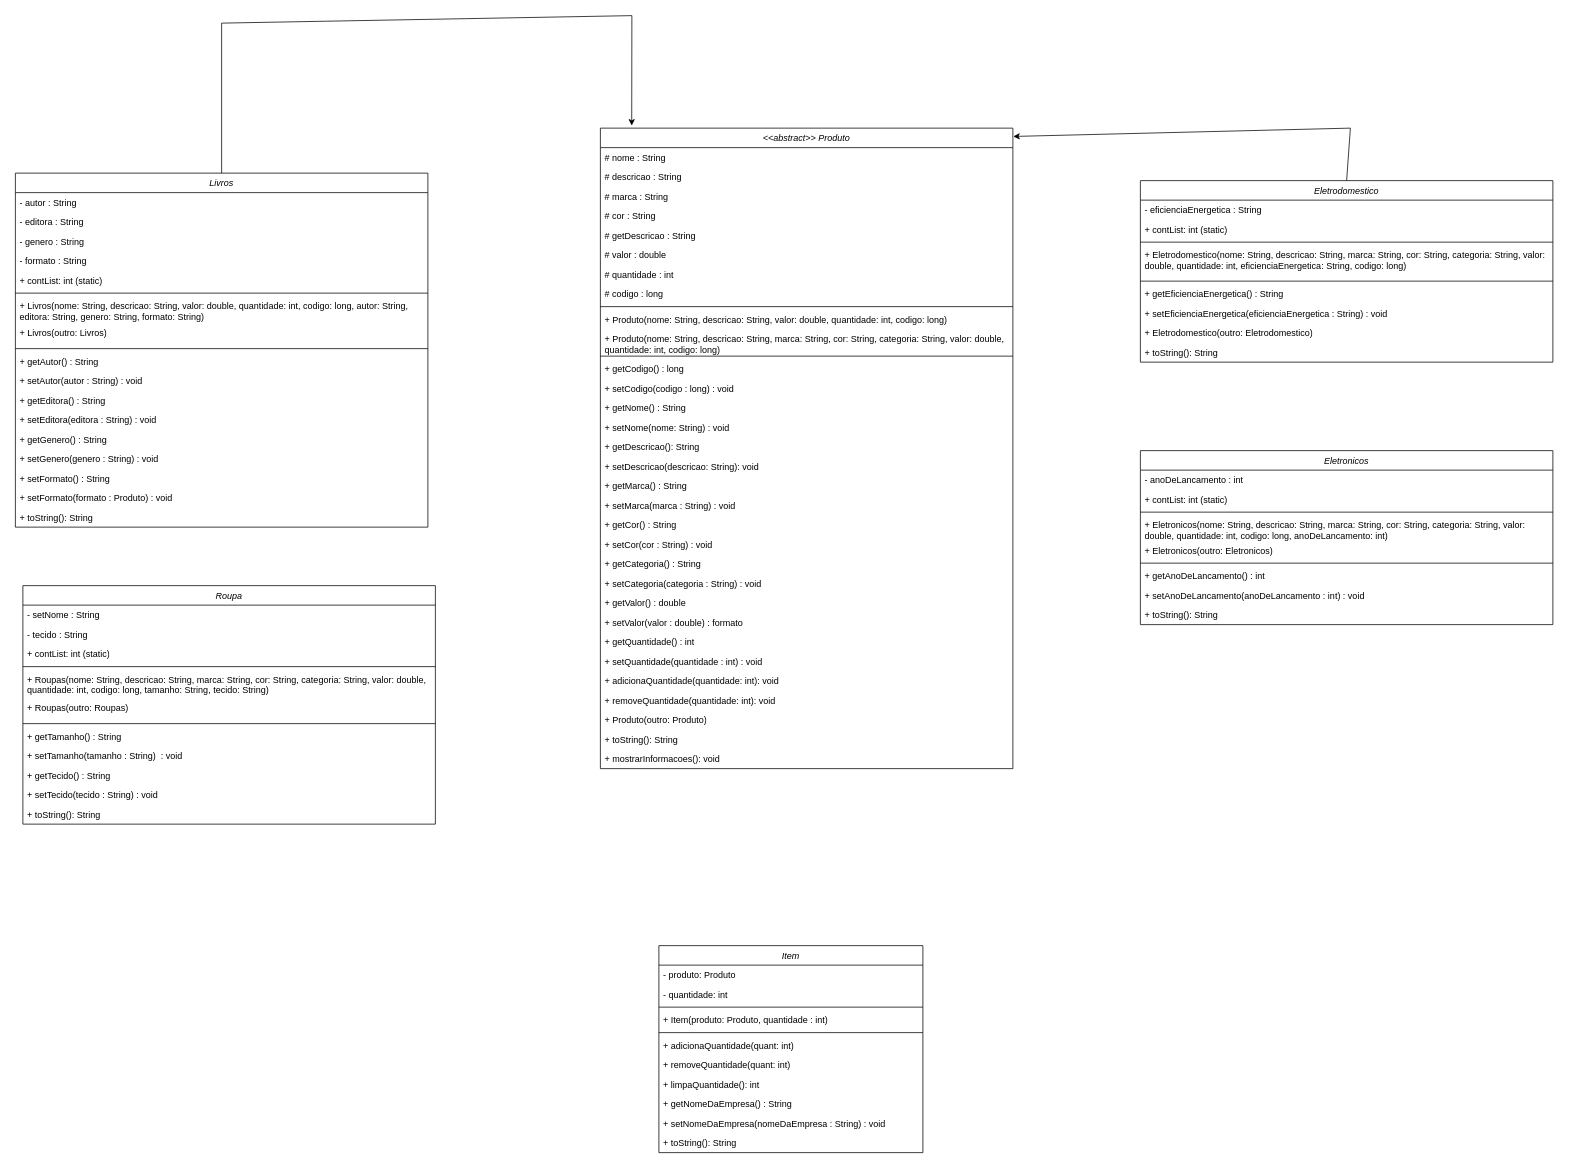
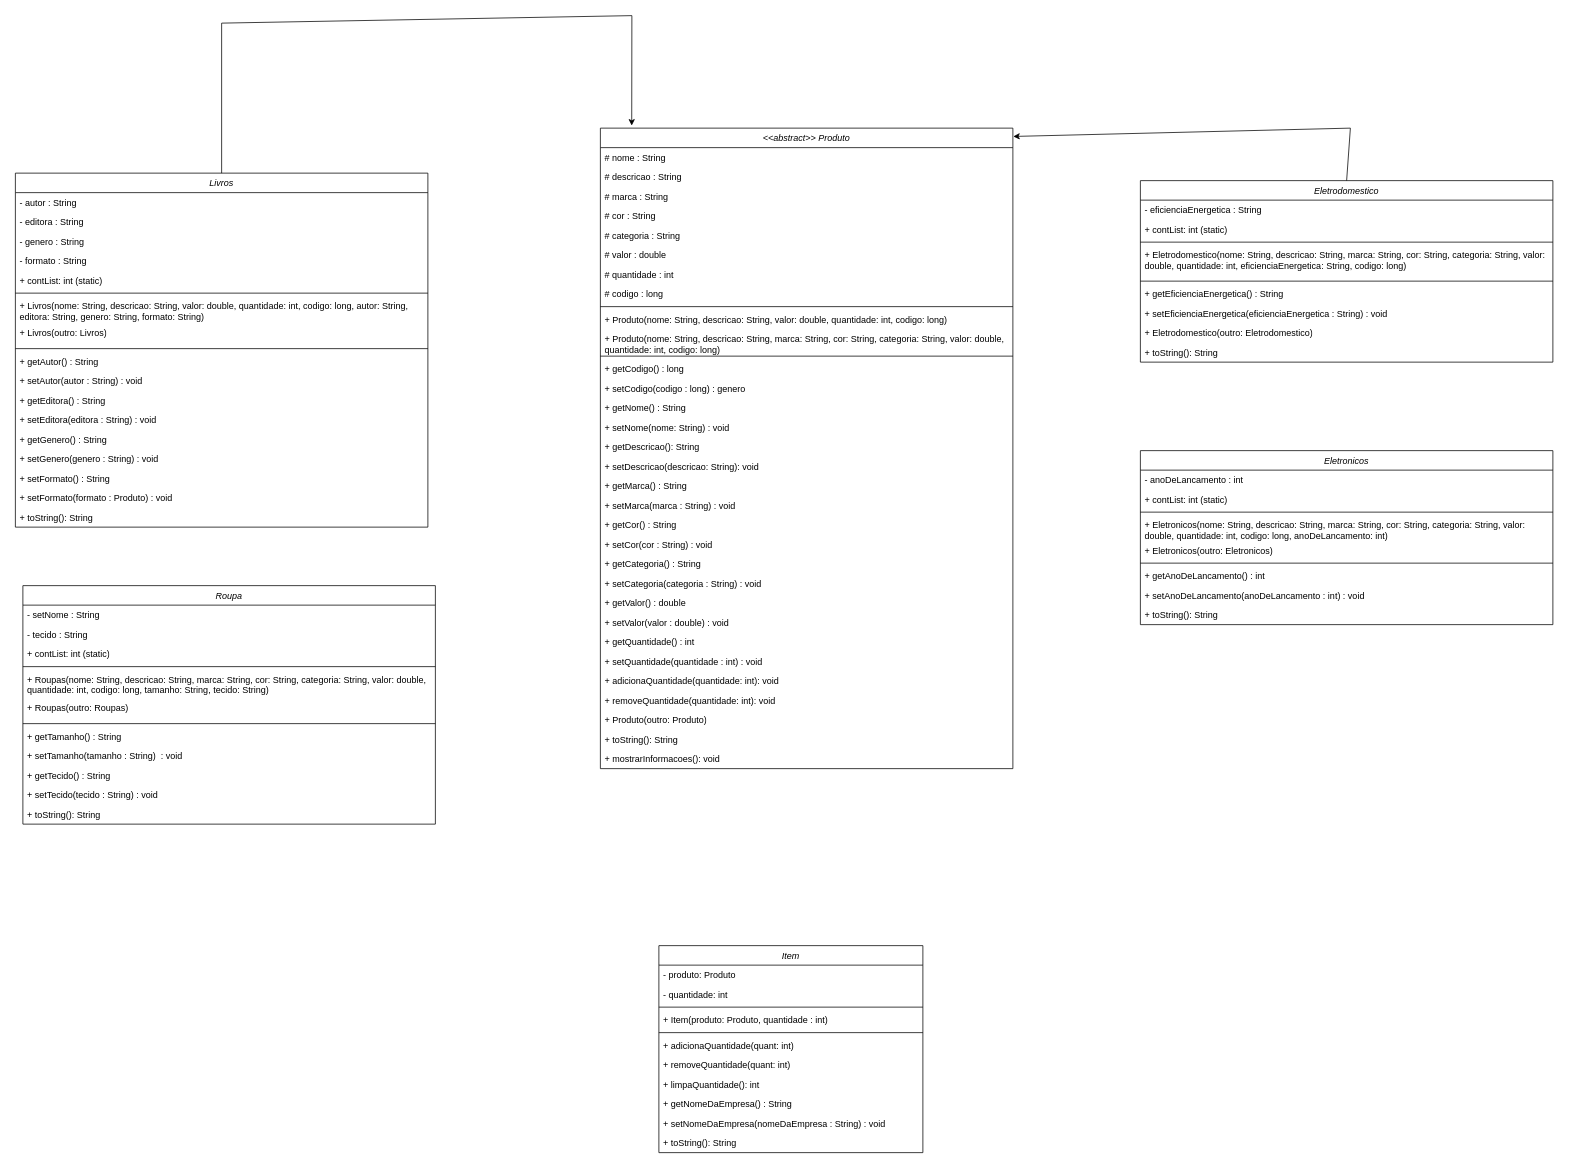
(655, 236) -> (648, 236)
(675, 389) -> (681, 389)
(684, 623) -> (675, 623)
